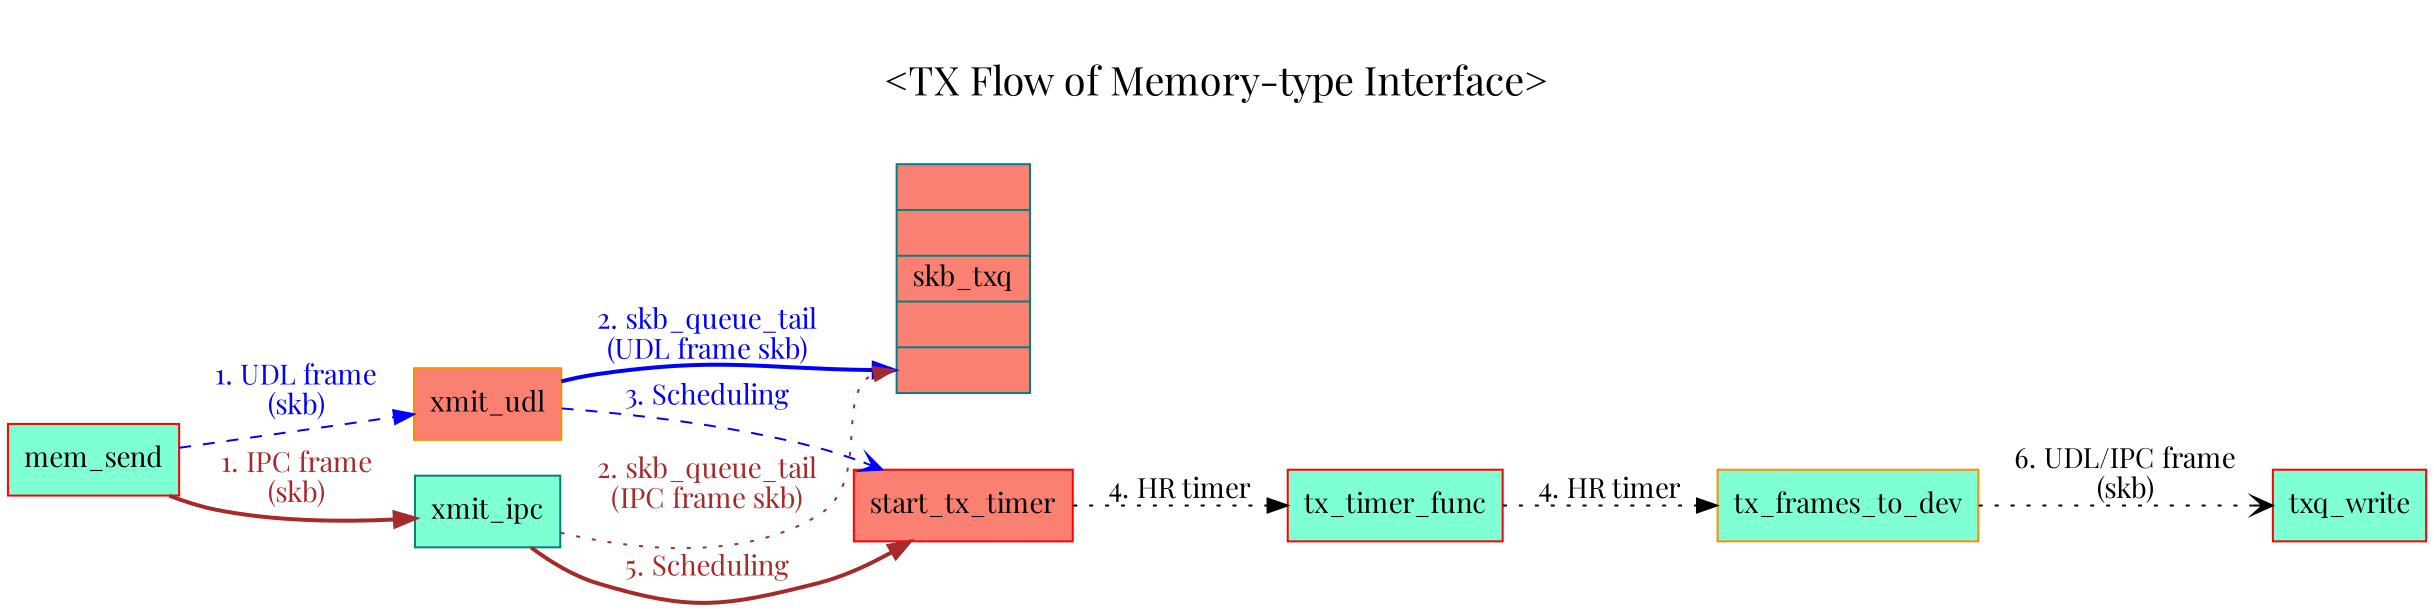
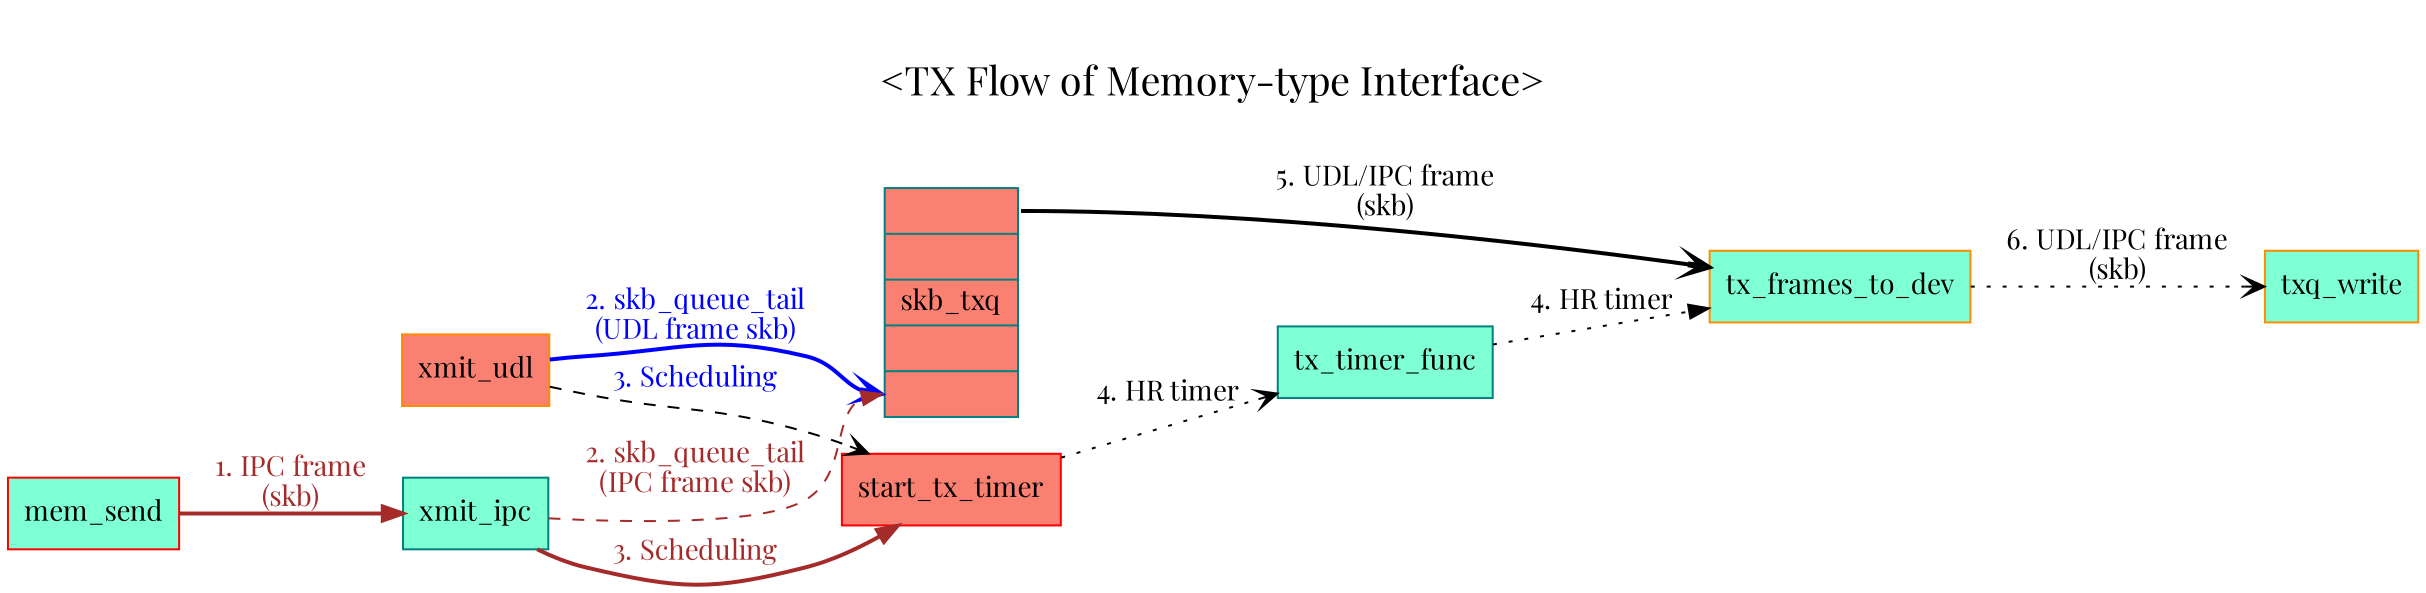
none -> (1356, 227)
(717, 365) -> (711, 345)
(714, 426) -> (701, 411)
(286, 432) -> none
(1170, 506) -> (1160, 429)
(1395, 506) -> (1385, 362)
(2350, 506) -> (2342, 287)
(770, 536) -> (738, 517)
(708, 568) -> (696, 552)
